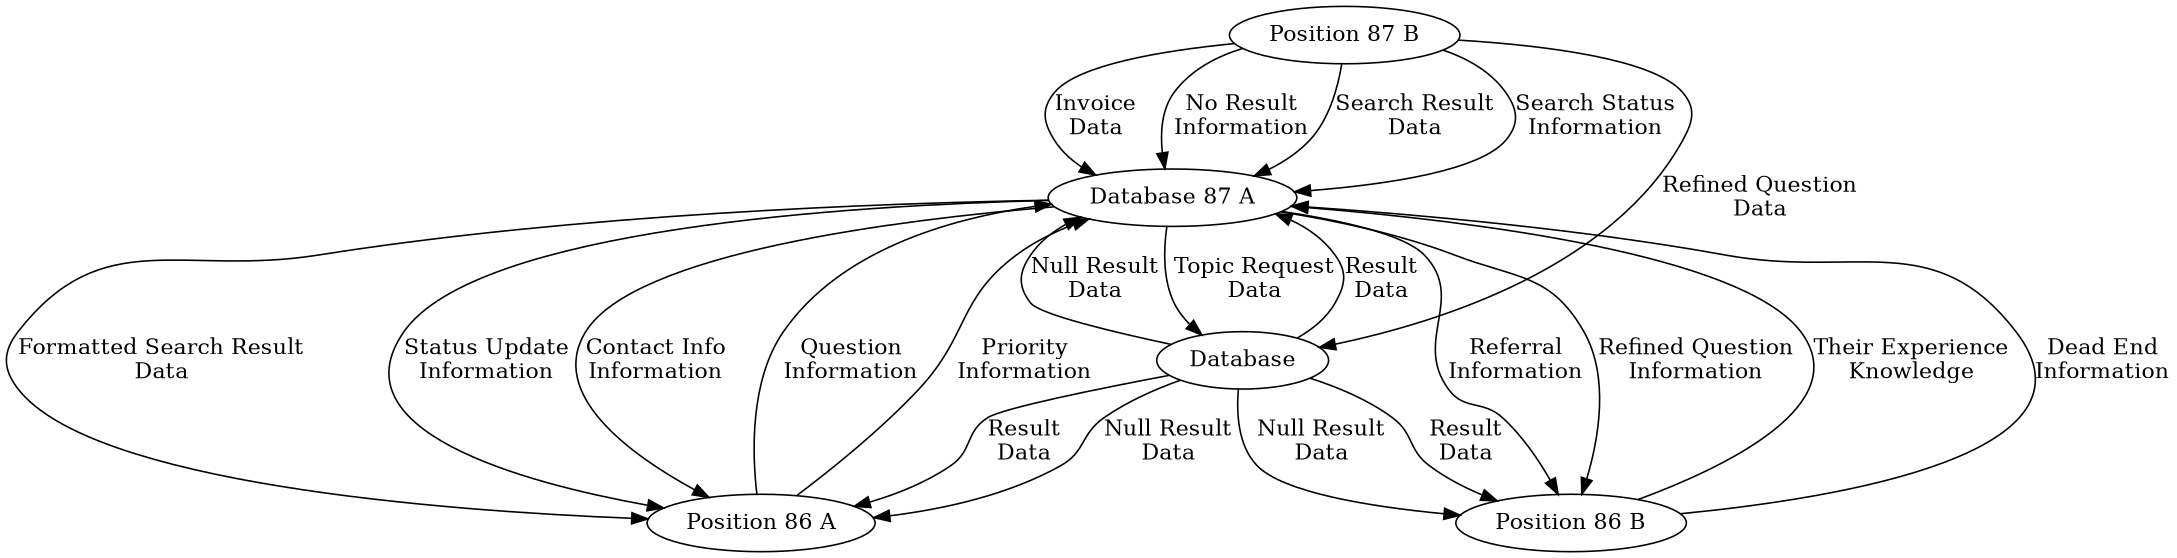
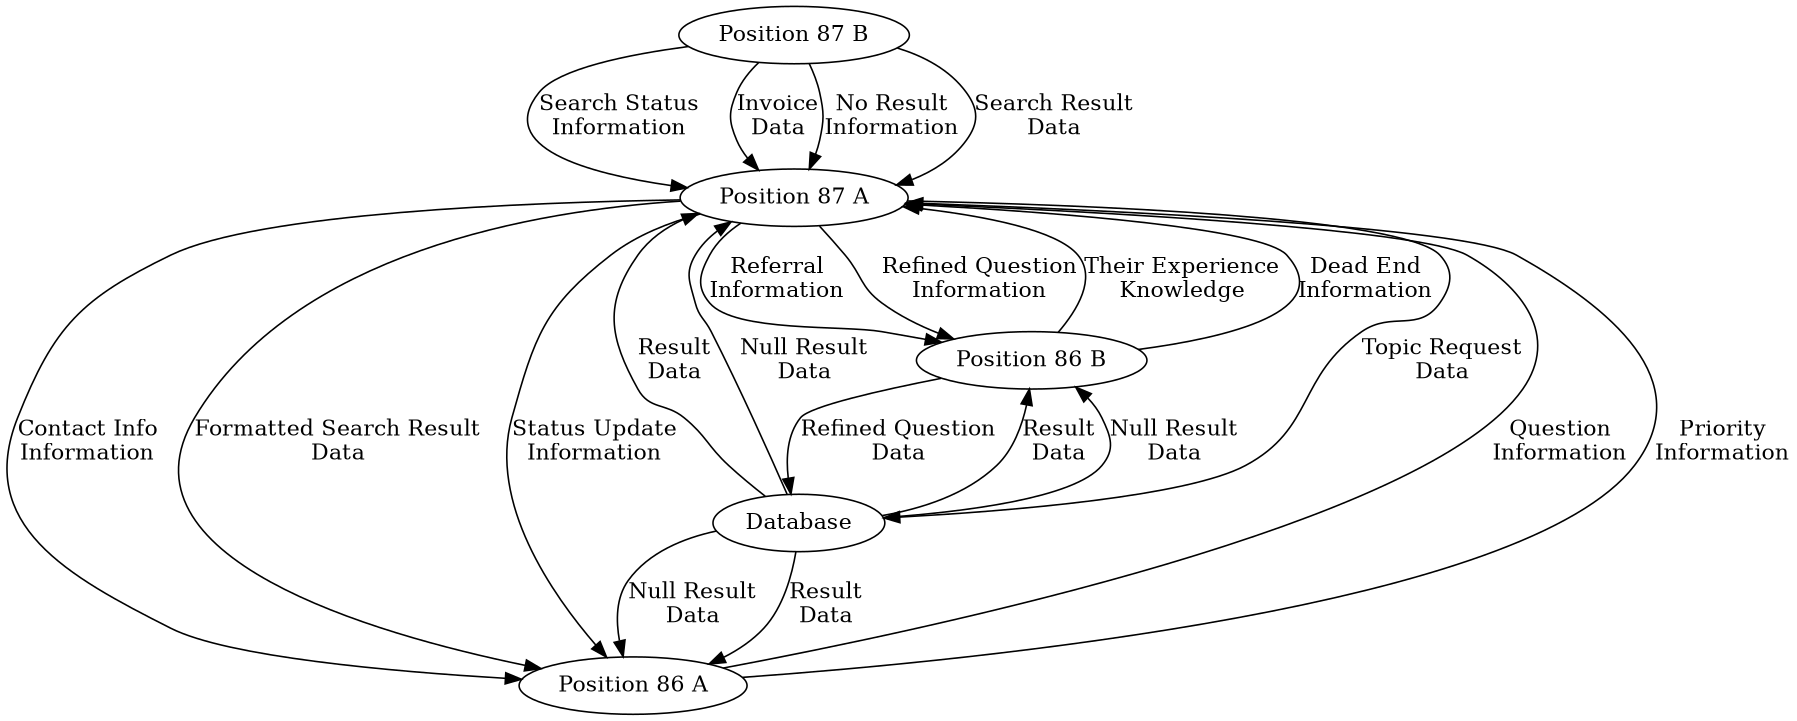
(1645, 192) -> (839, 402)
(1172, 198) -> (794, 198)
